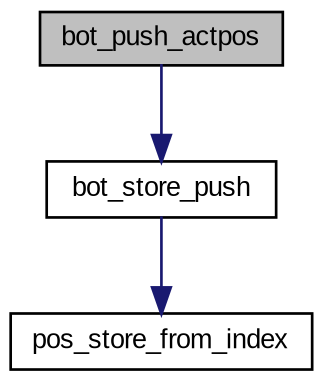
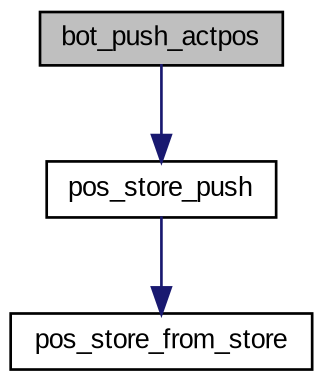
(161, 189) -> (161, 189)
(161, 342) -> (161, 342)
